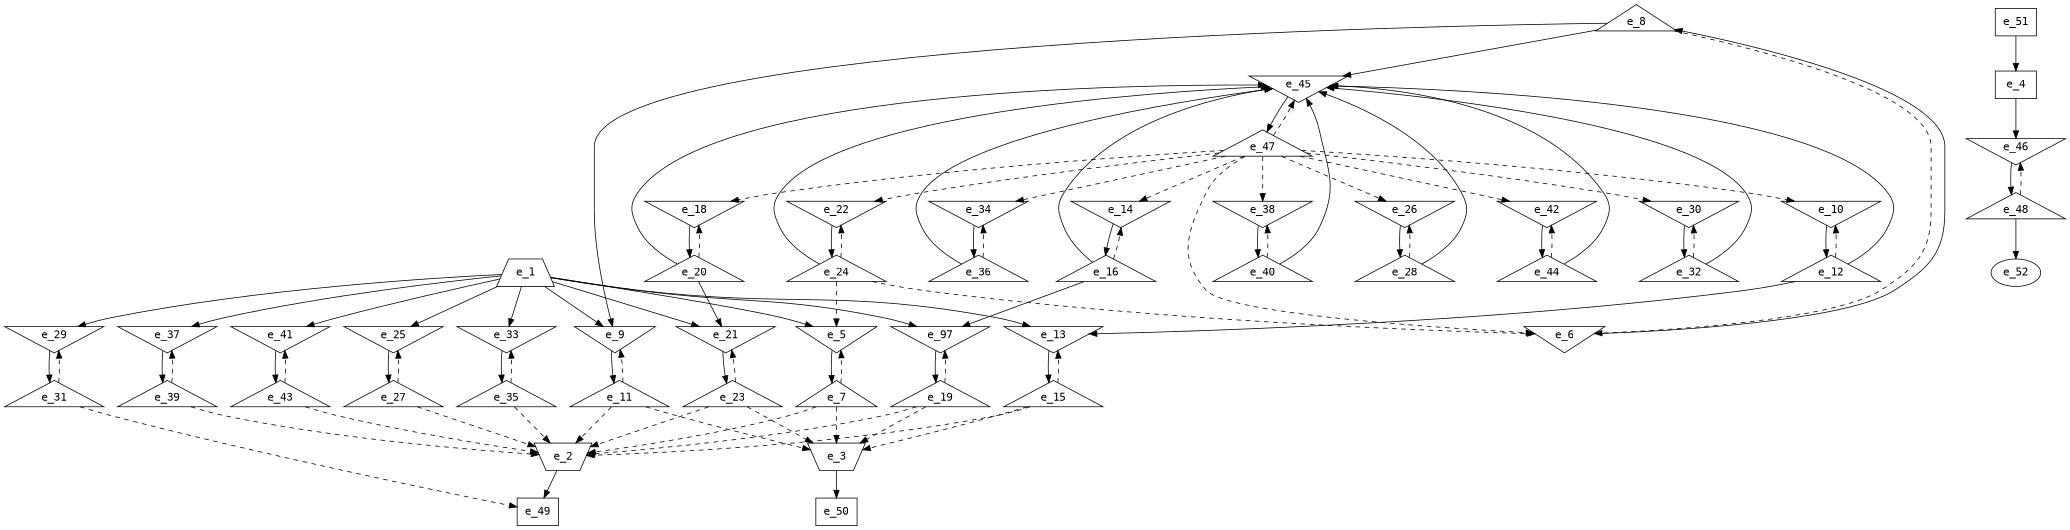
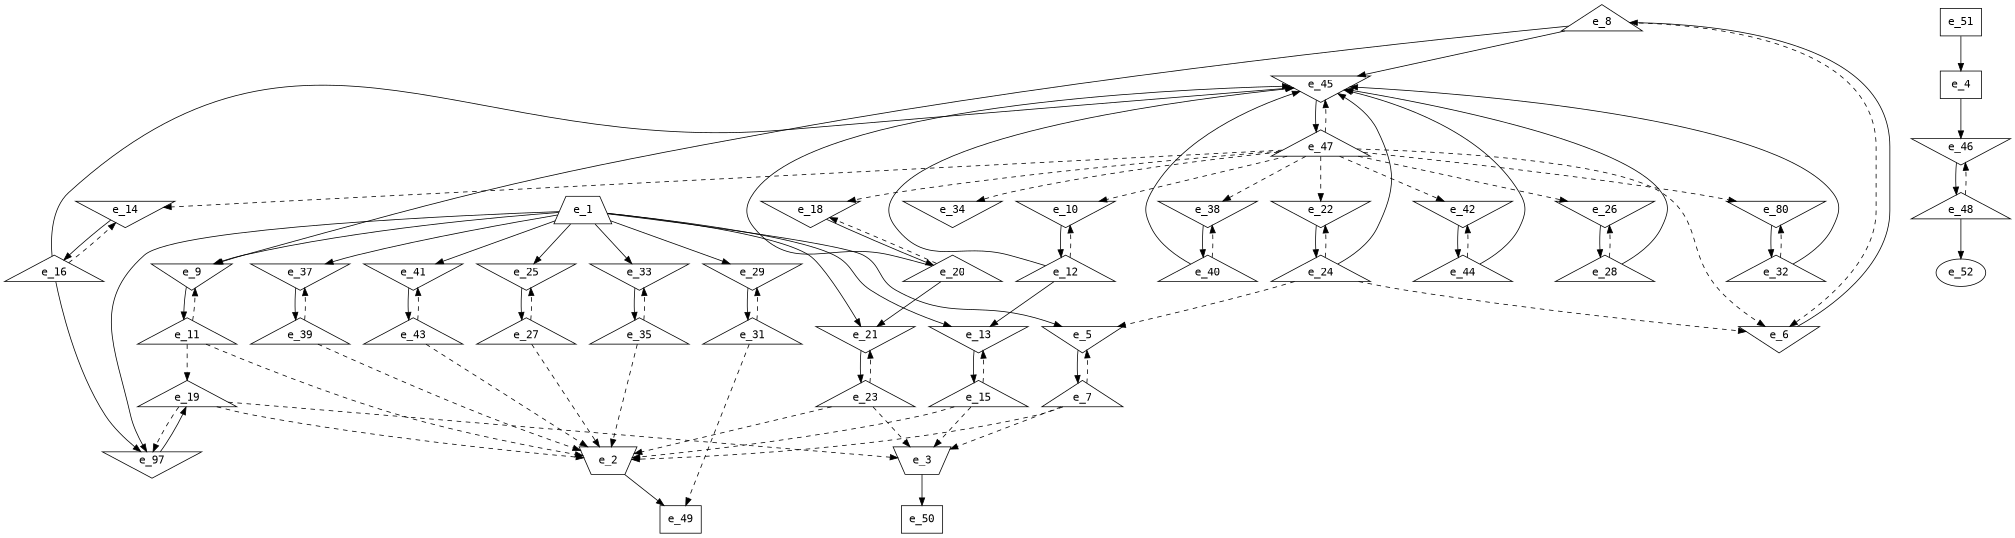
(1689, 210) -> (1776, 210)
(979, 273) -> none
(716, 426) -> (187, 358)
